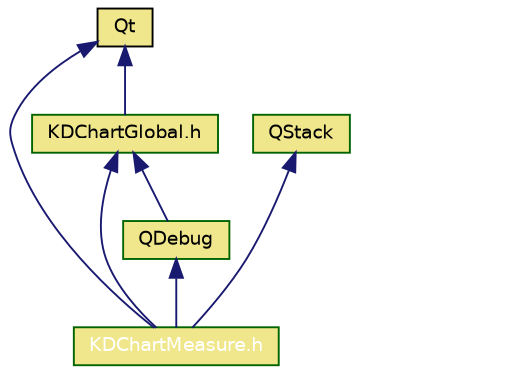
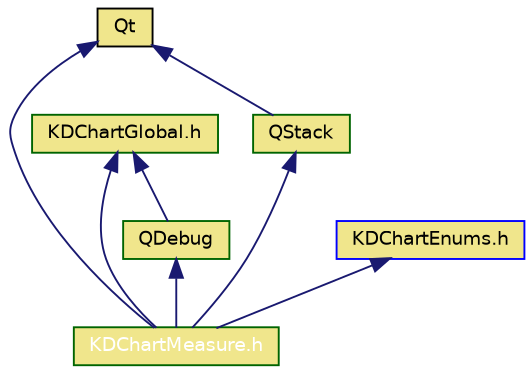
(125, 91) -> (222, 85)
none -> (430, 240)
